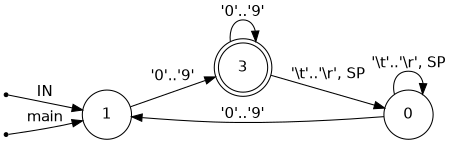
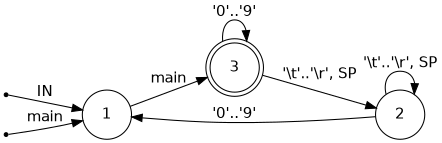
(173, 76) -> (169, 79)
(409, 115) -> (400, 115)
